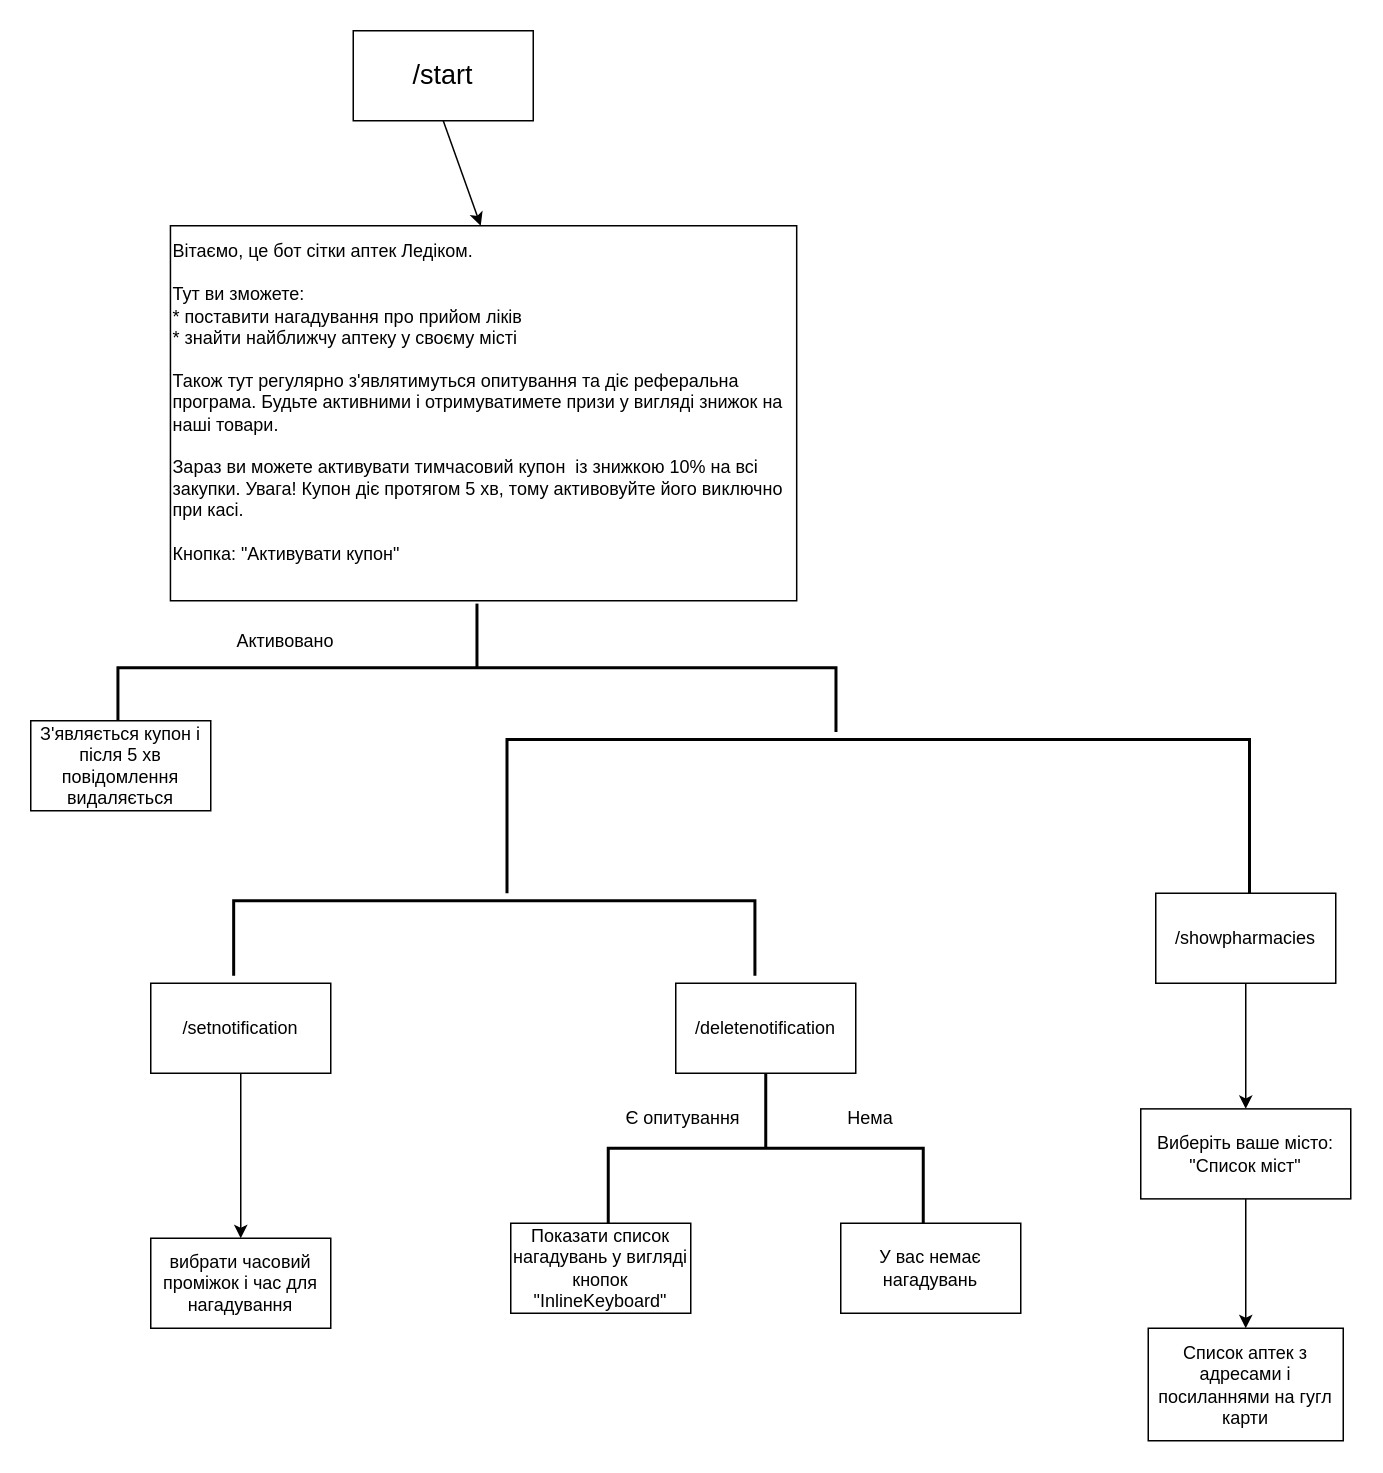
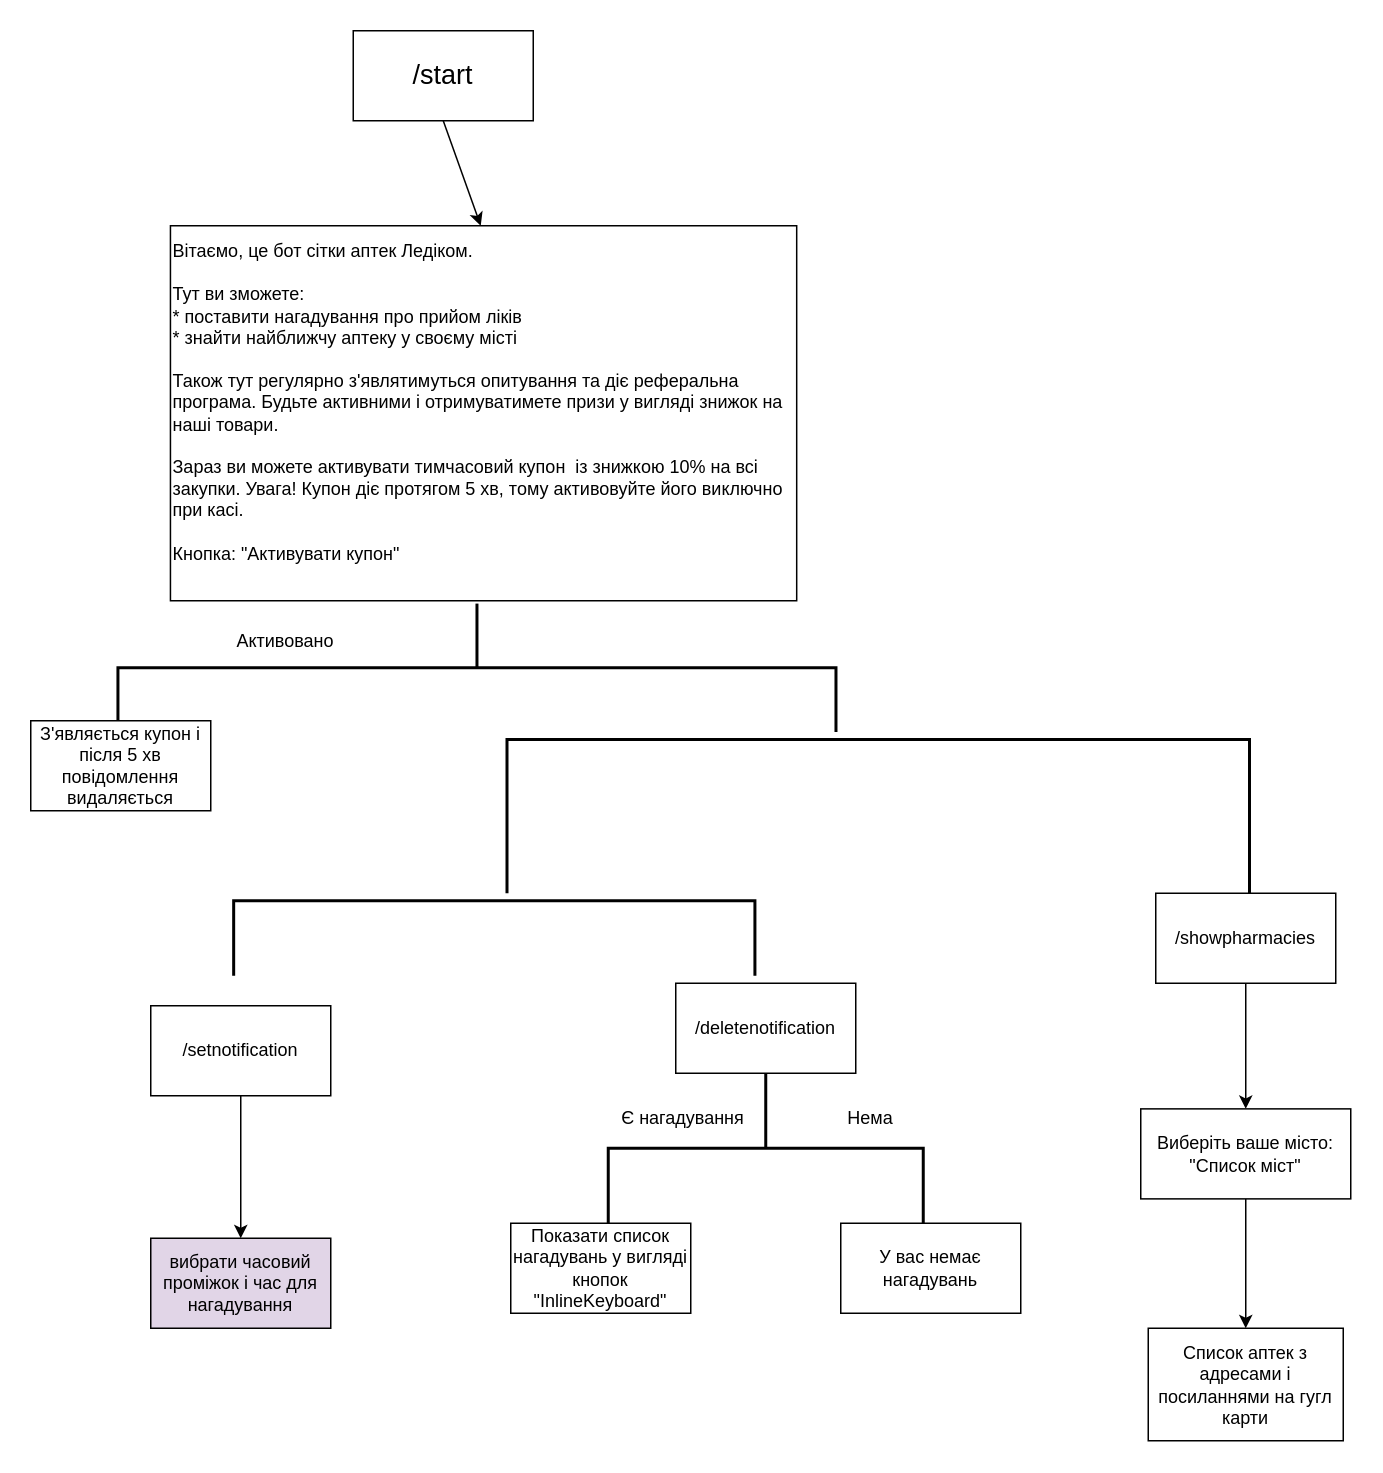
(241, 1028) -> (241, 1051)
(683, 1118) -> (683, 1118)
(241, 1283) -> (241, 1283)
